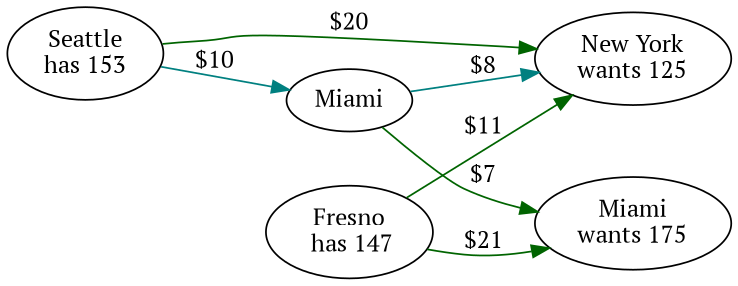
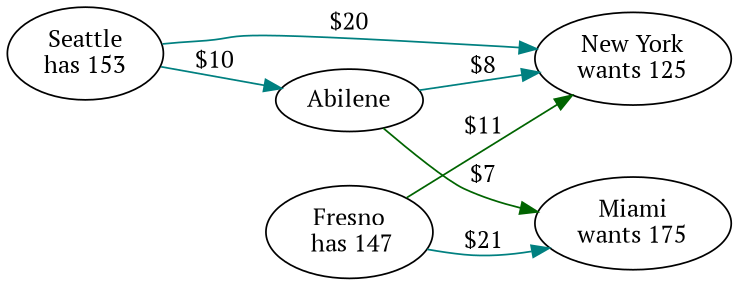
(341, 38) -> (341, 38)
(349, 100) -> (349, 100)
(479, 255) -> (479, 255)
